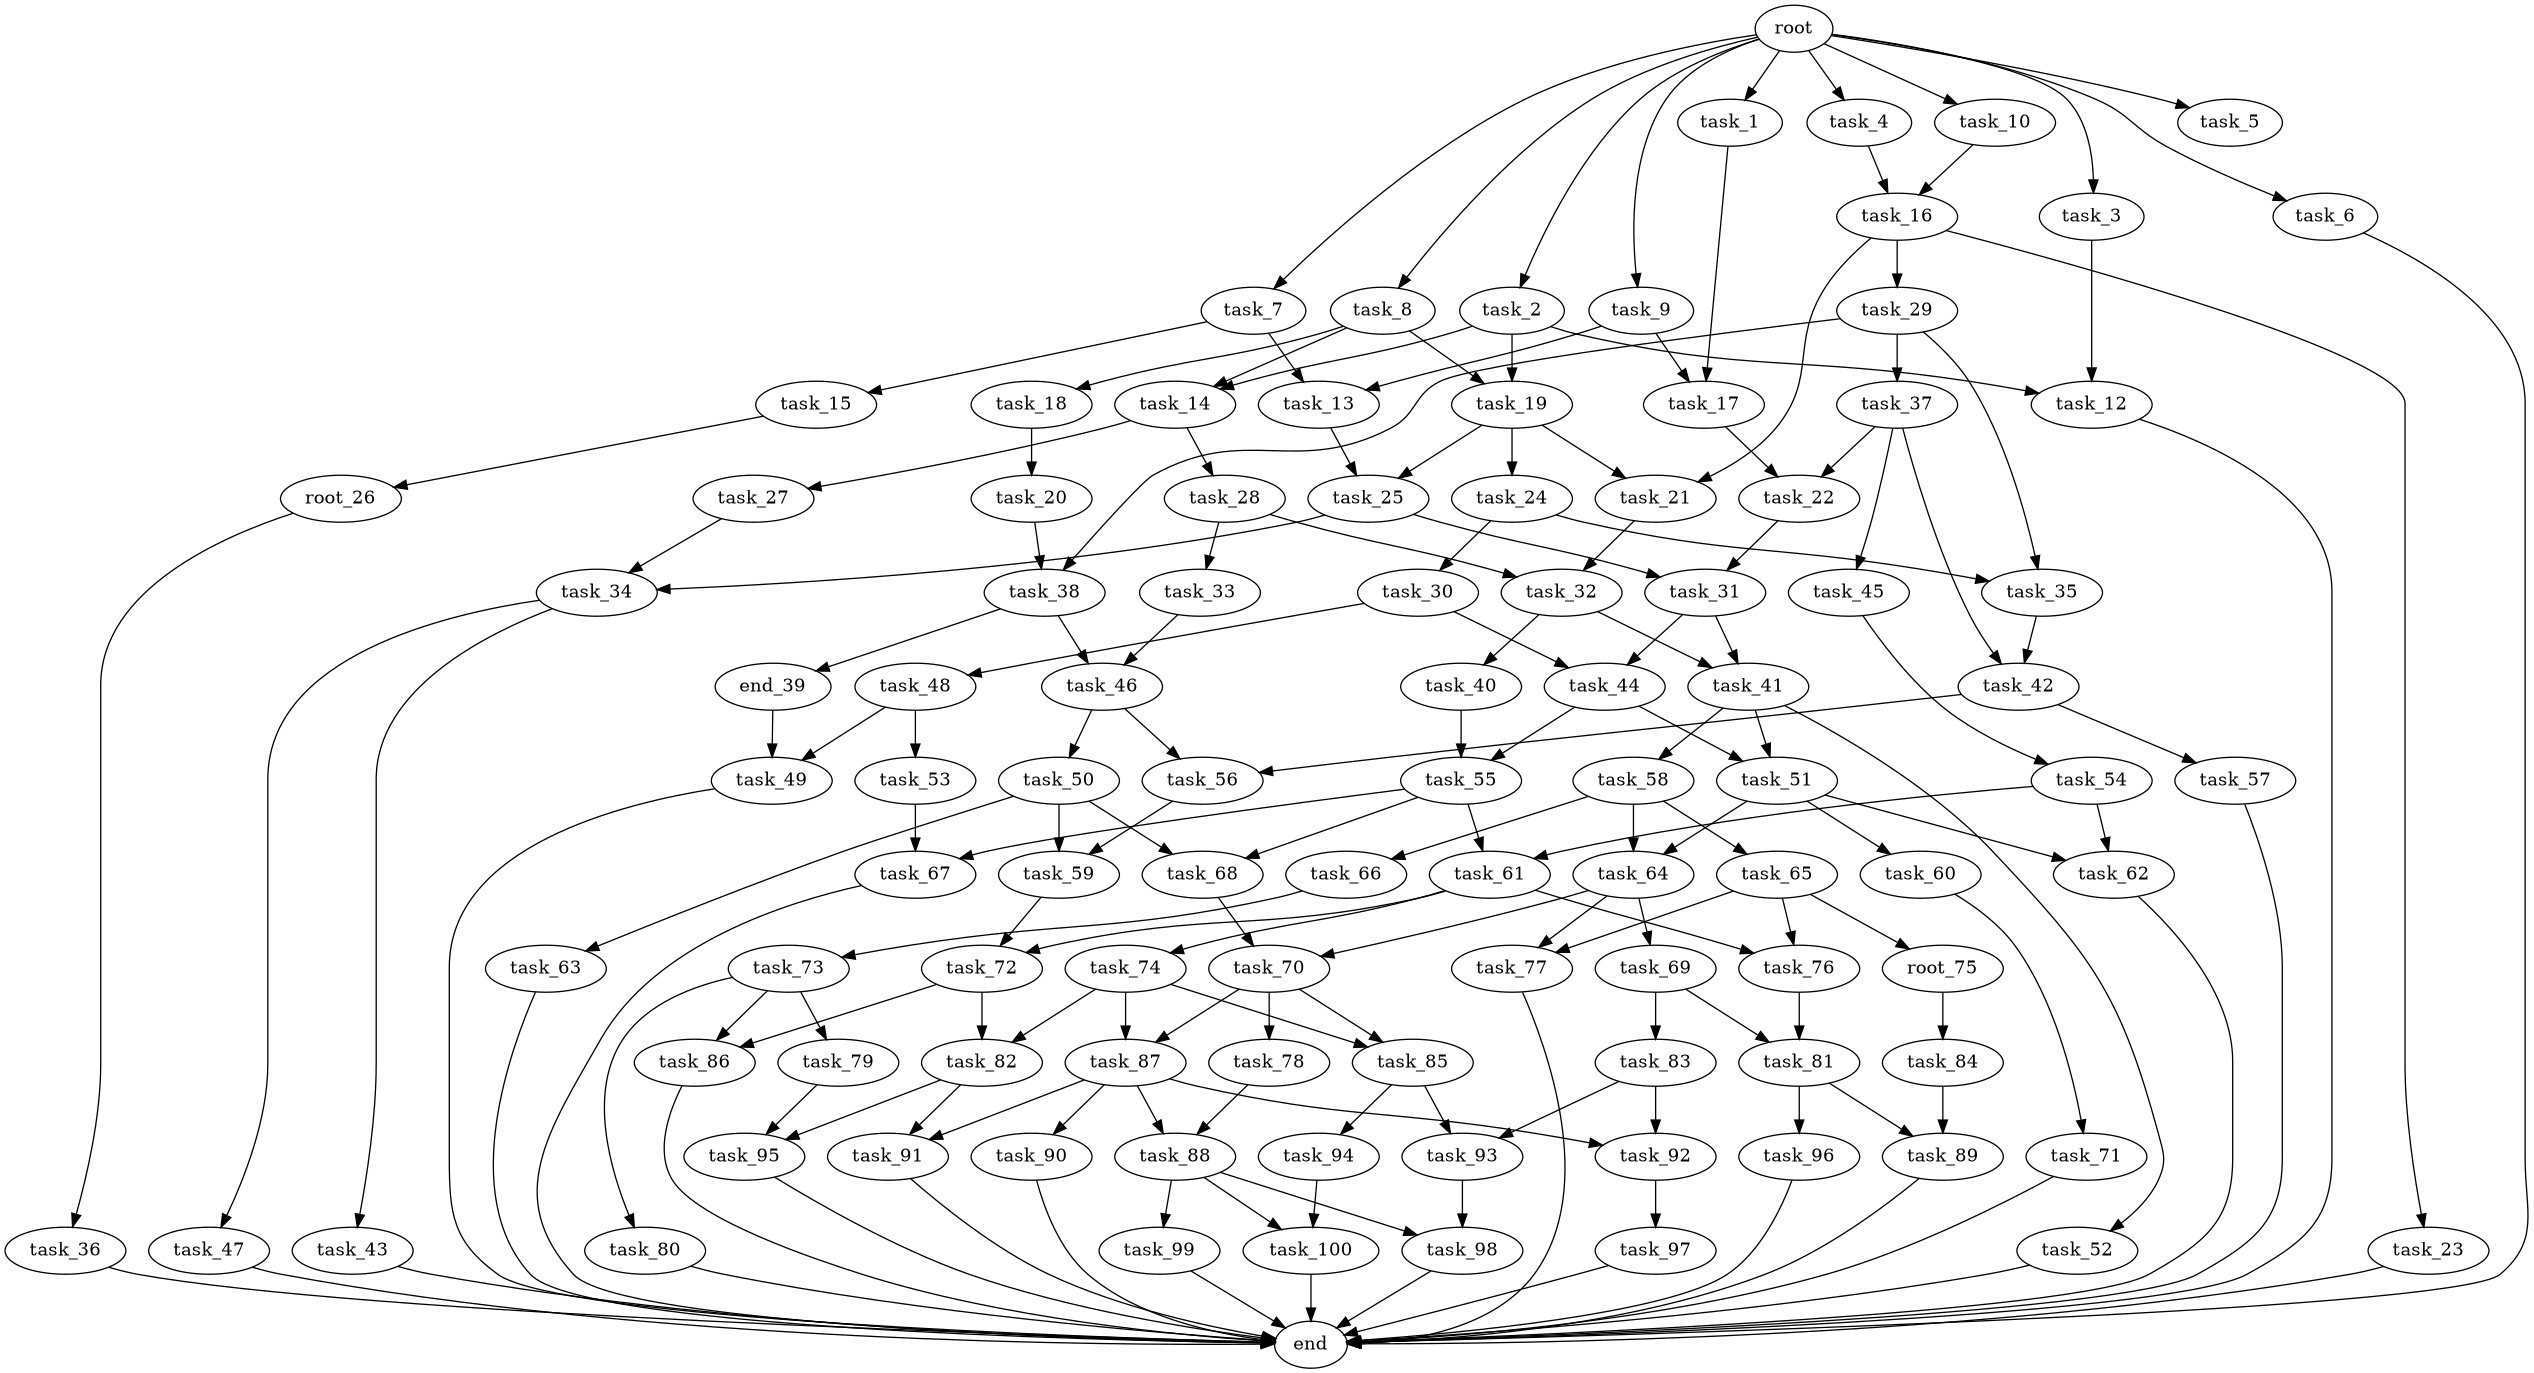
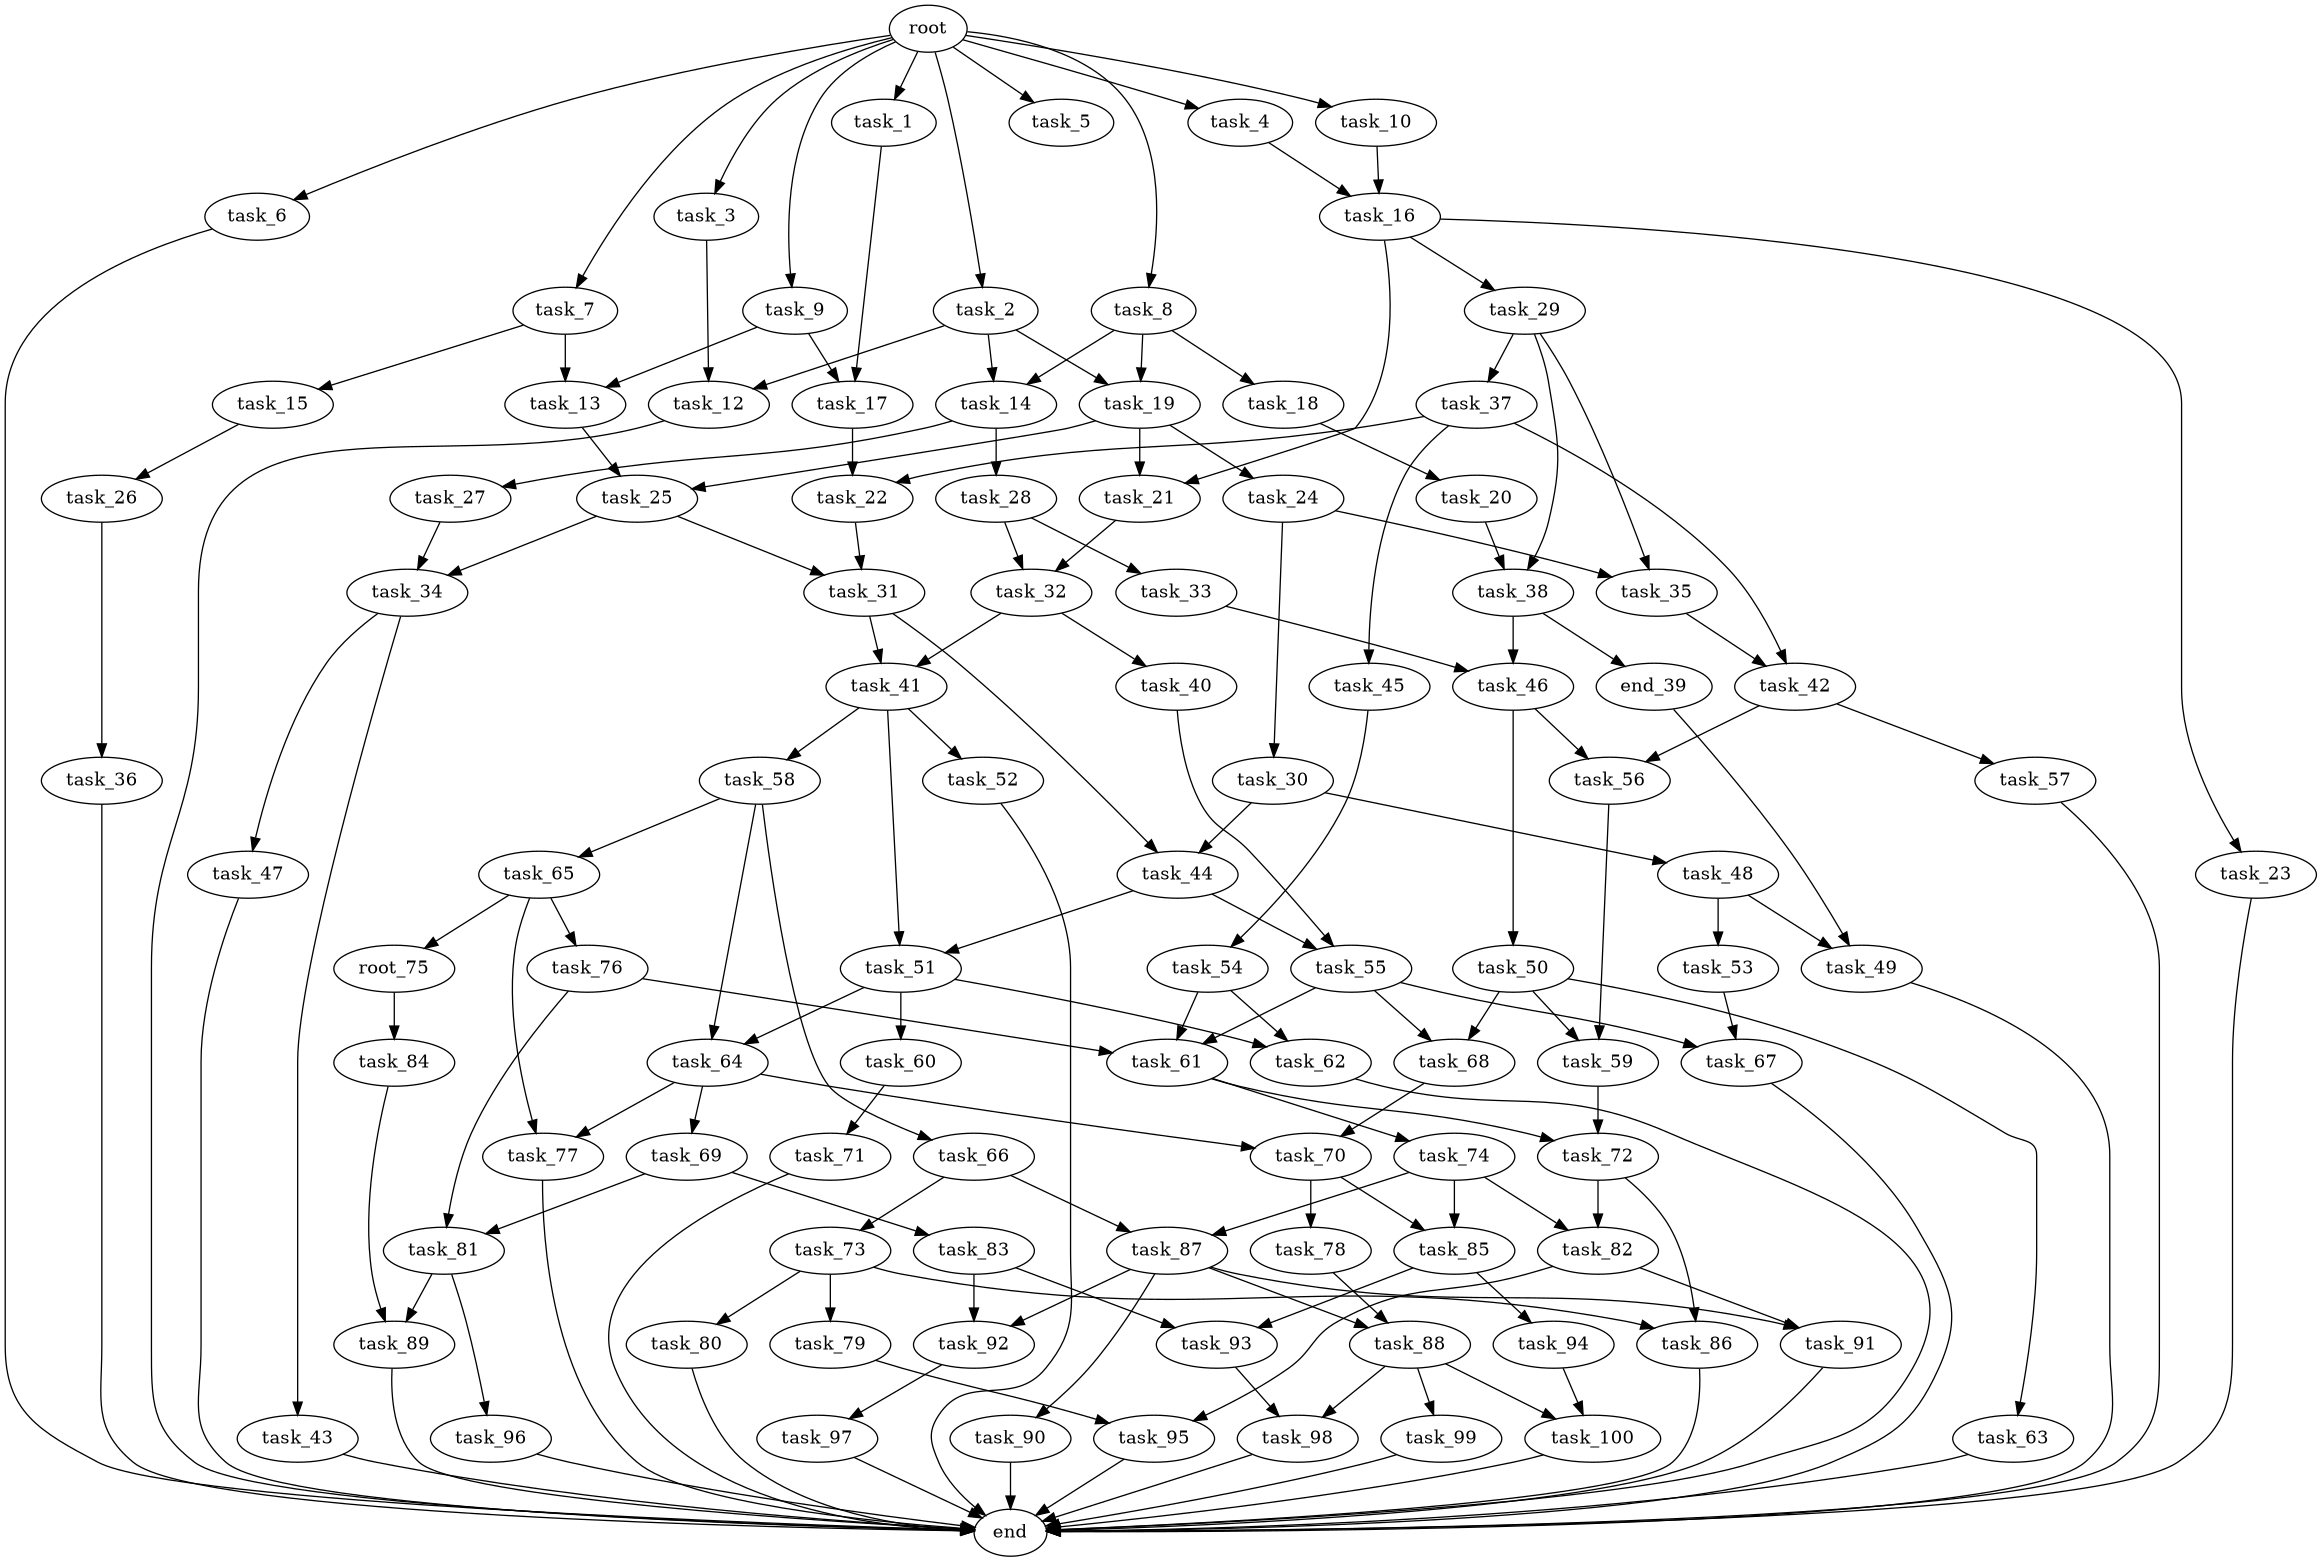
(341, 499) -> (102, 499)
(1628, 917) -> (871, 1015)
(1203, 1012) -> (1062, 1200)
